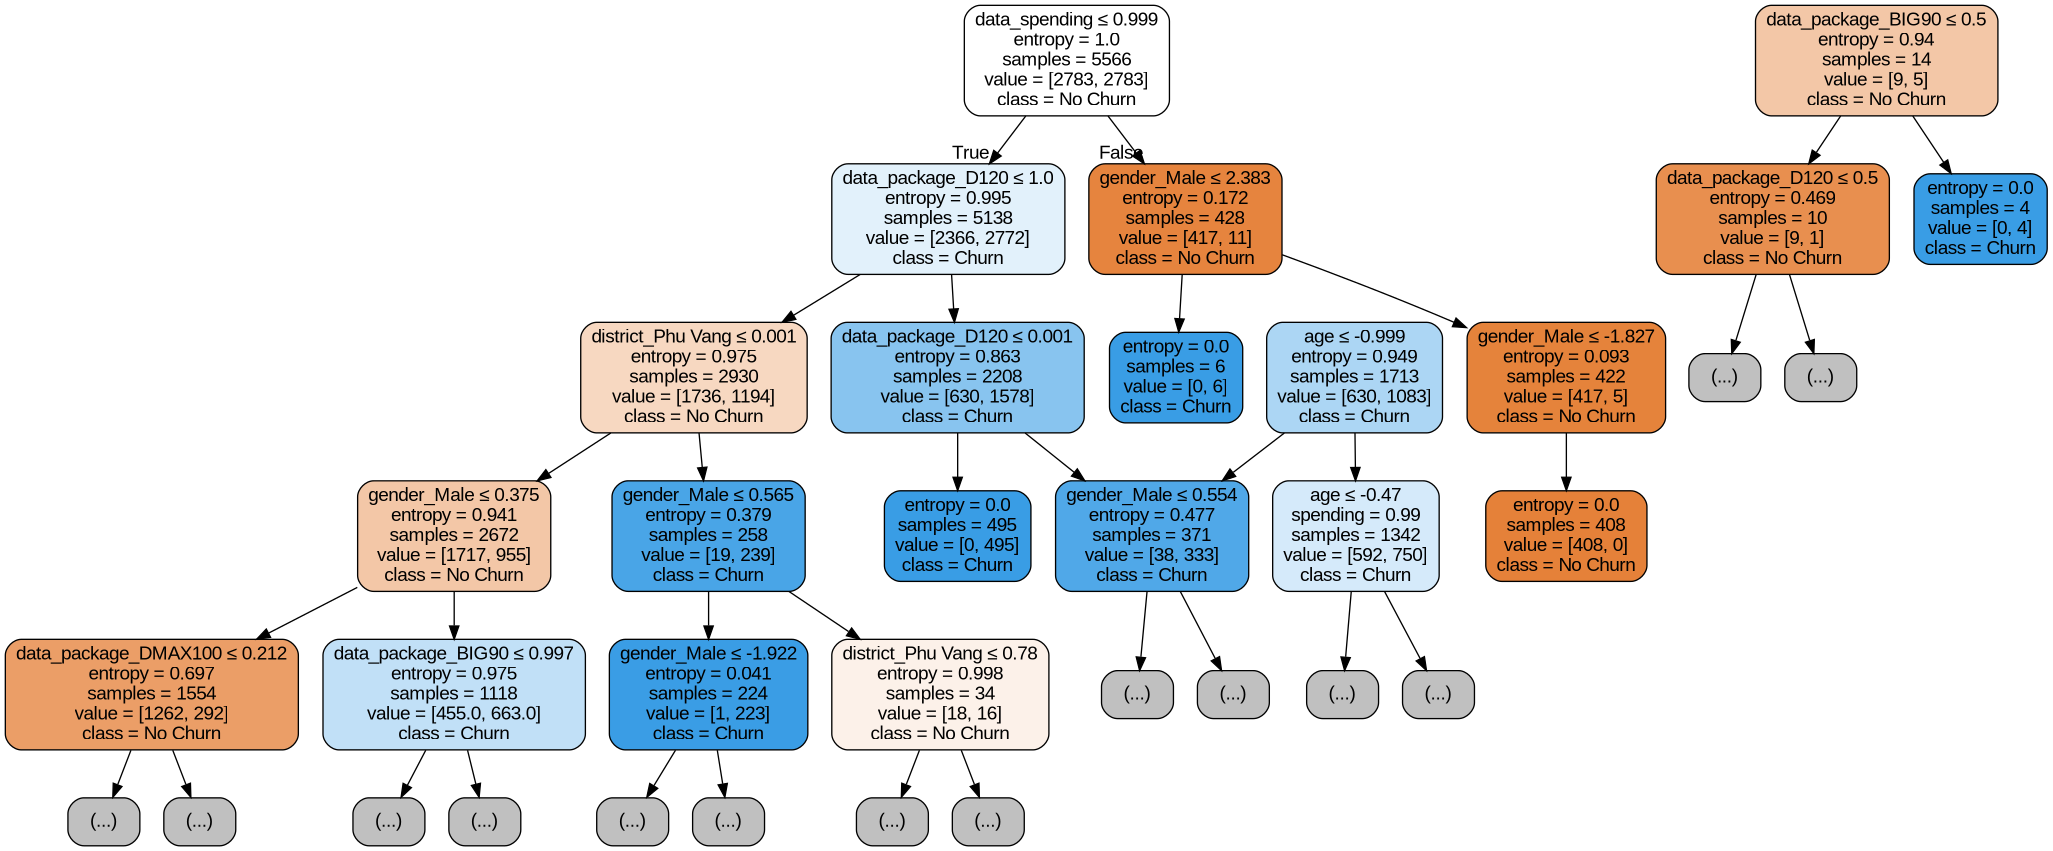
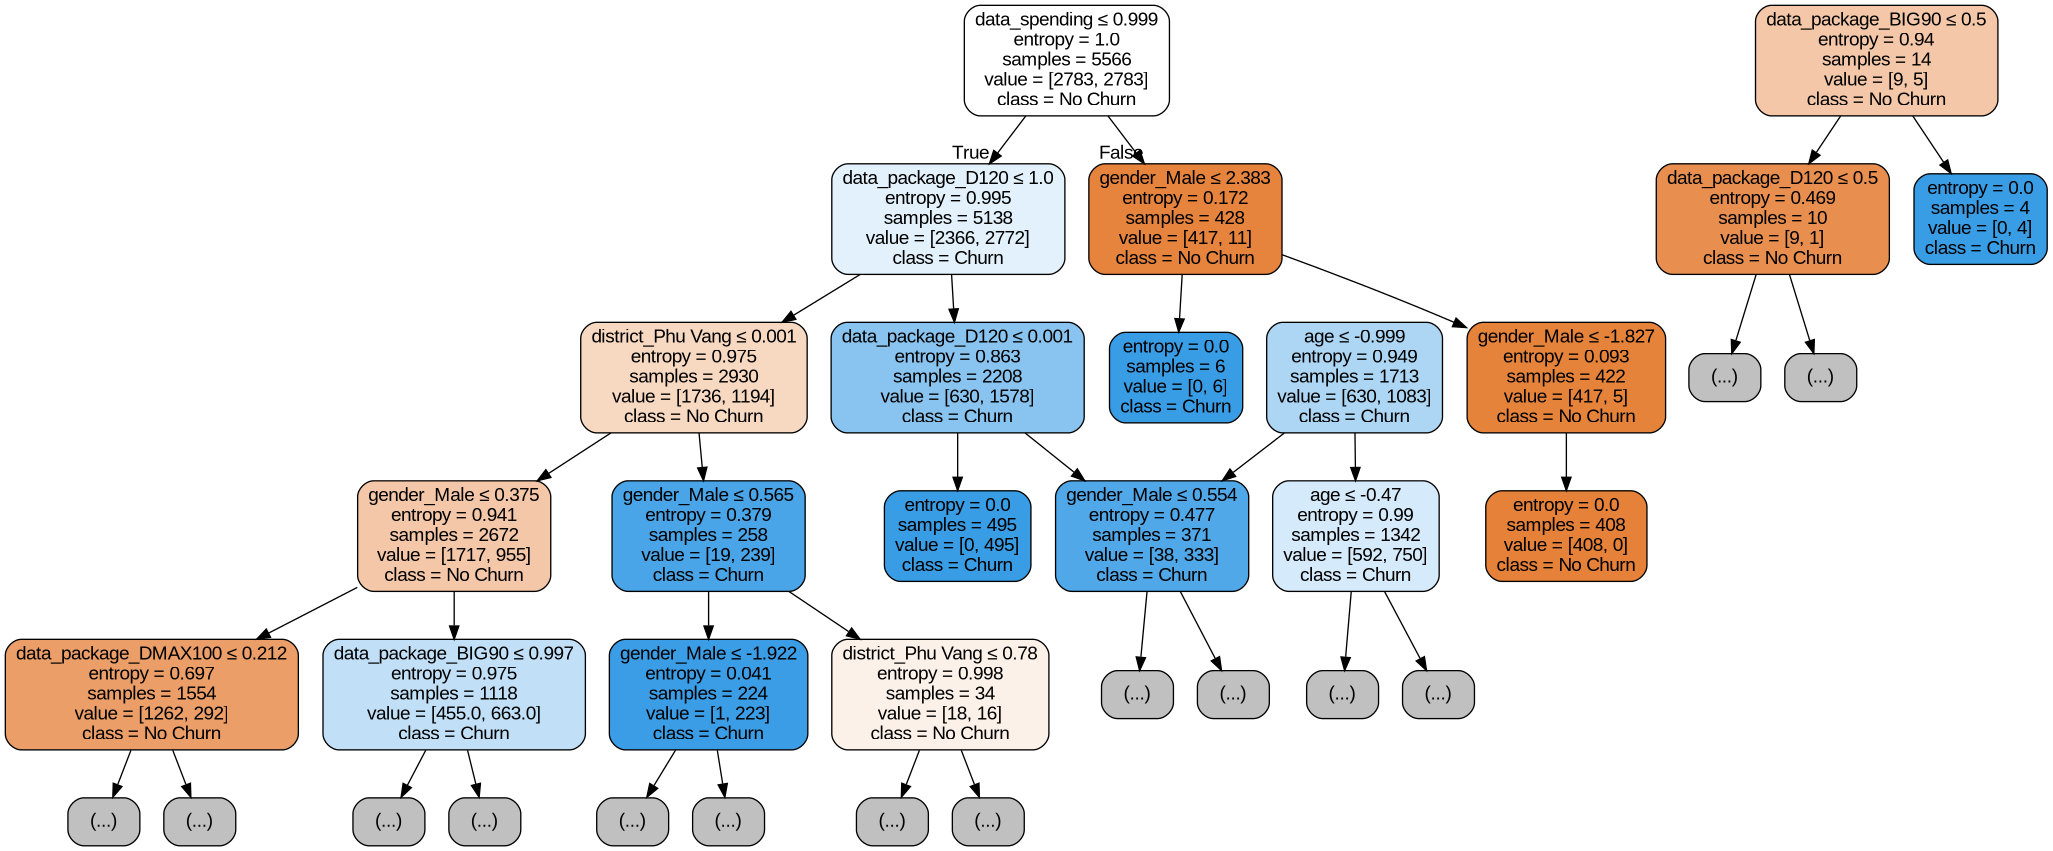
(1356, 515) -> (1356, 515)
